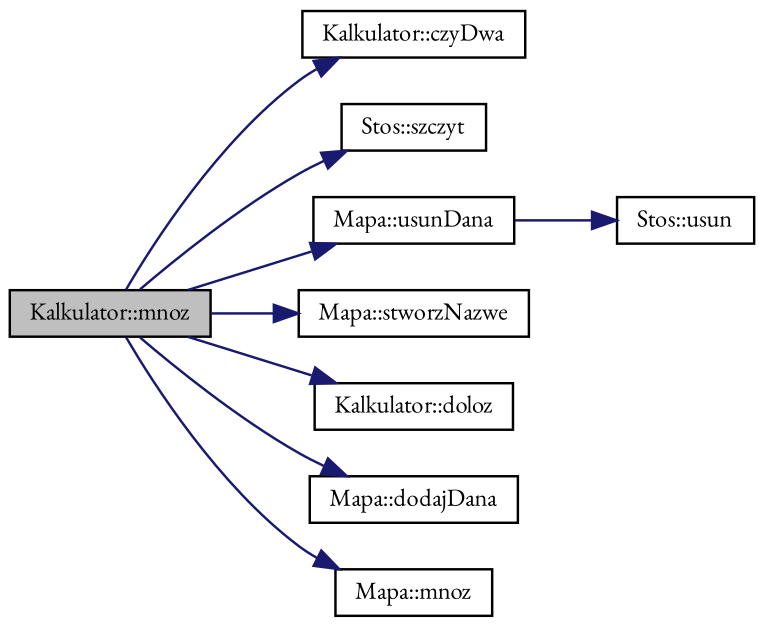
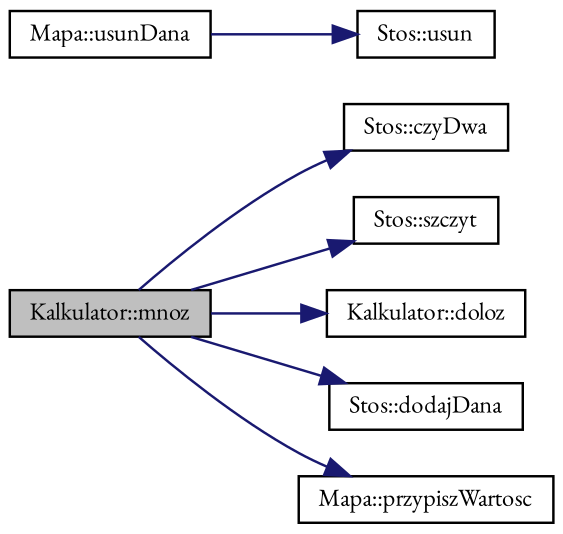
(414, 34) -> (426, 127)
(250, 271) -> none
(414, 313) -> none
(414, 500) -> (426, 406)
(414, 593) -> (426, 500)
